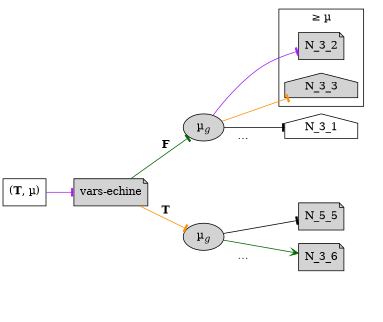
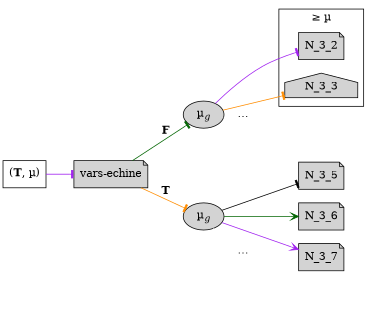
(321, 127) -> none
(321, 216) -> (321, 176)
none -> (321, 257)
